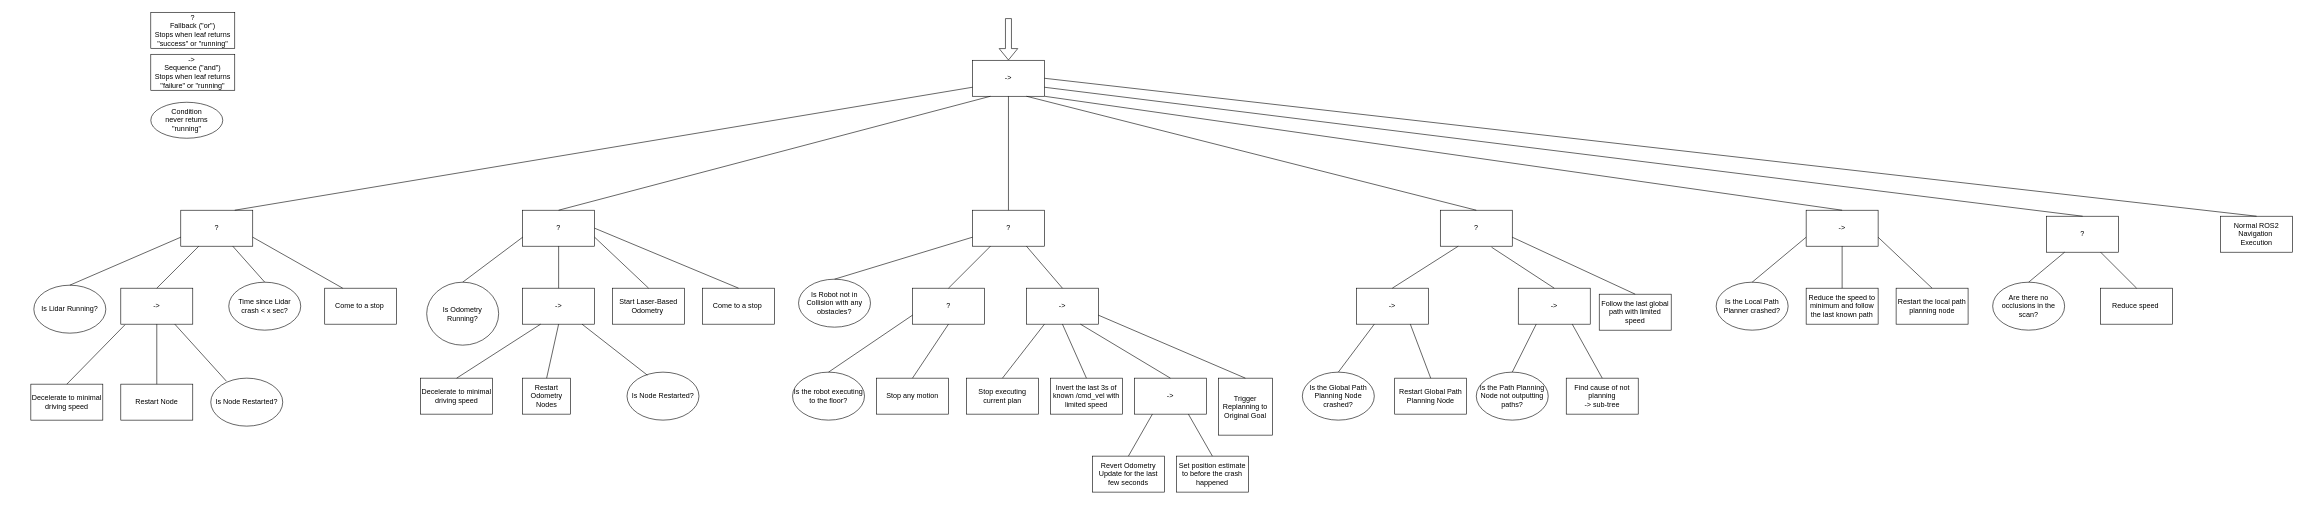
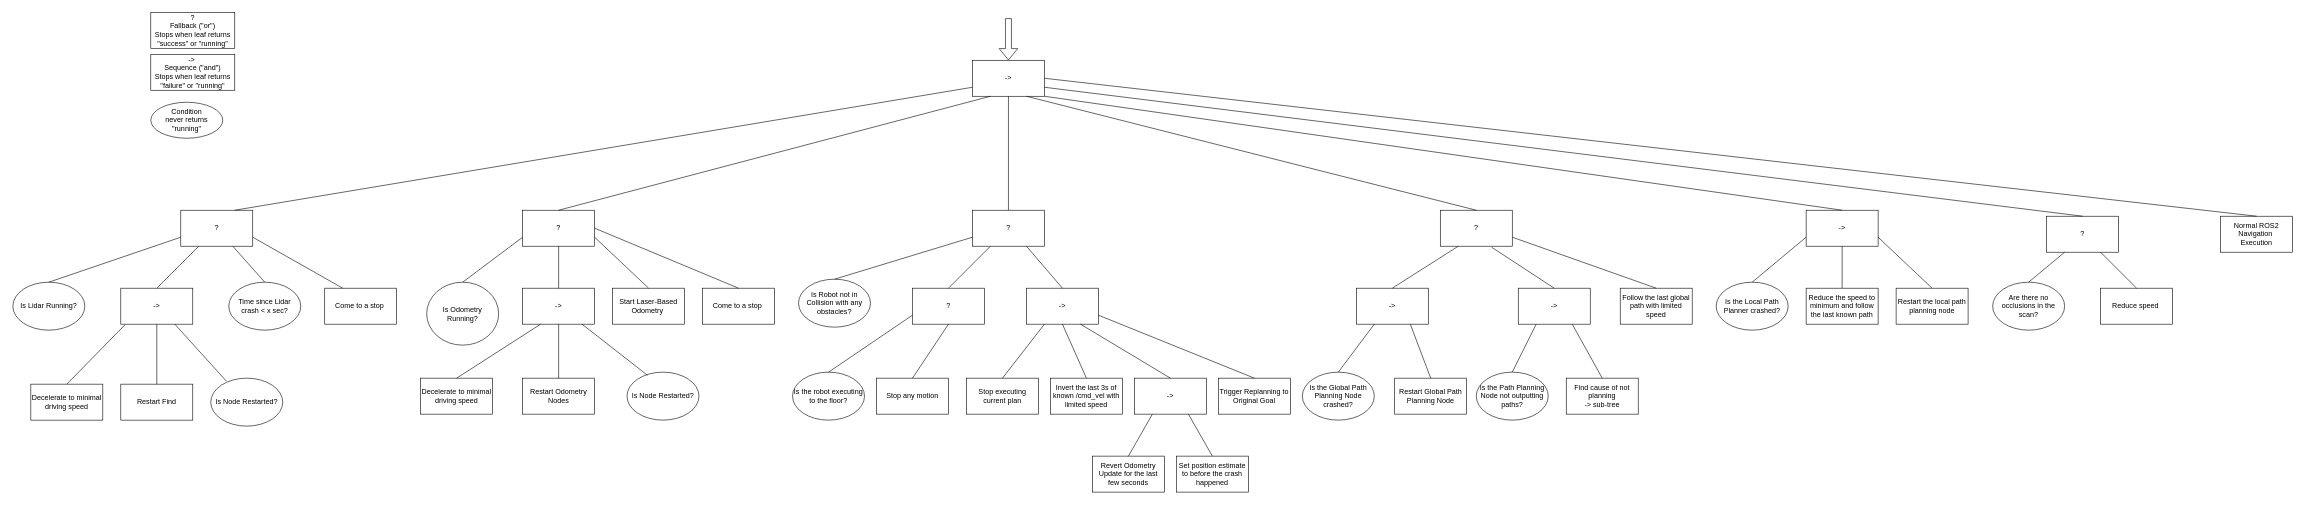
(69, 309) -> (48, 306)
(1635, 312) -> (1656, 306)
(546, 396) -> (558, 396)
(156, 402) -> (156, 402)
(1245, 407) -> (1254, 396)
